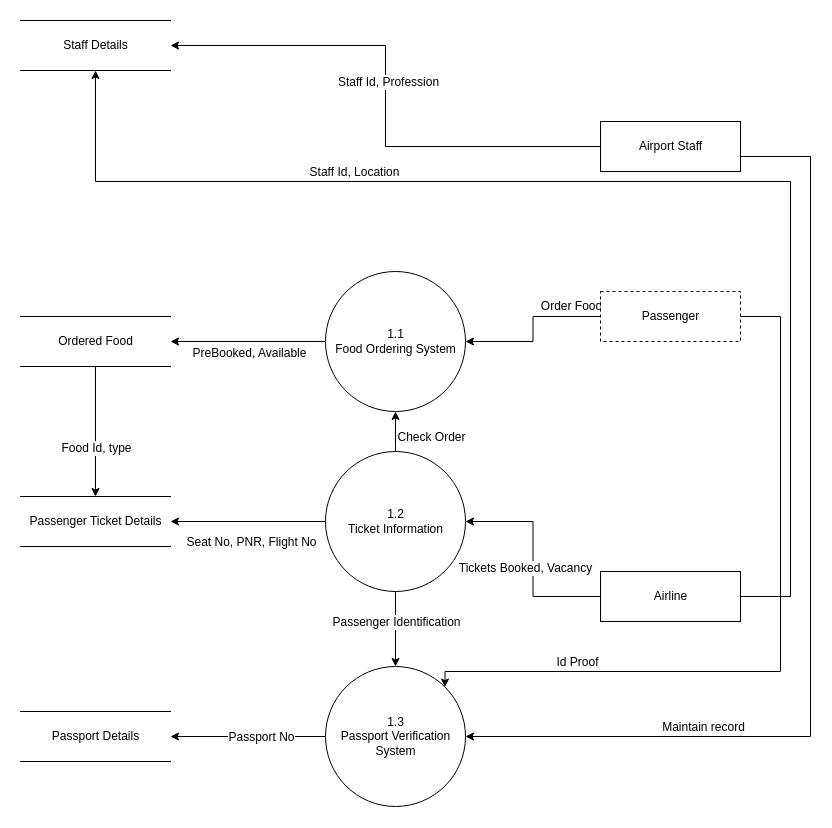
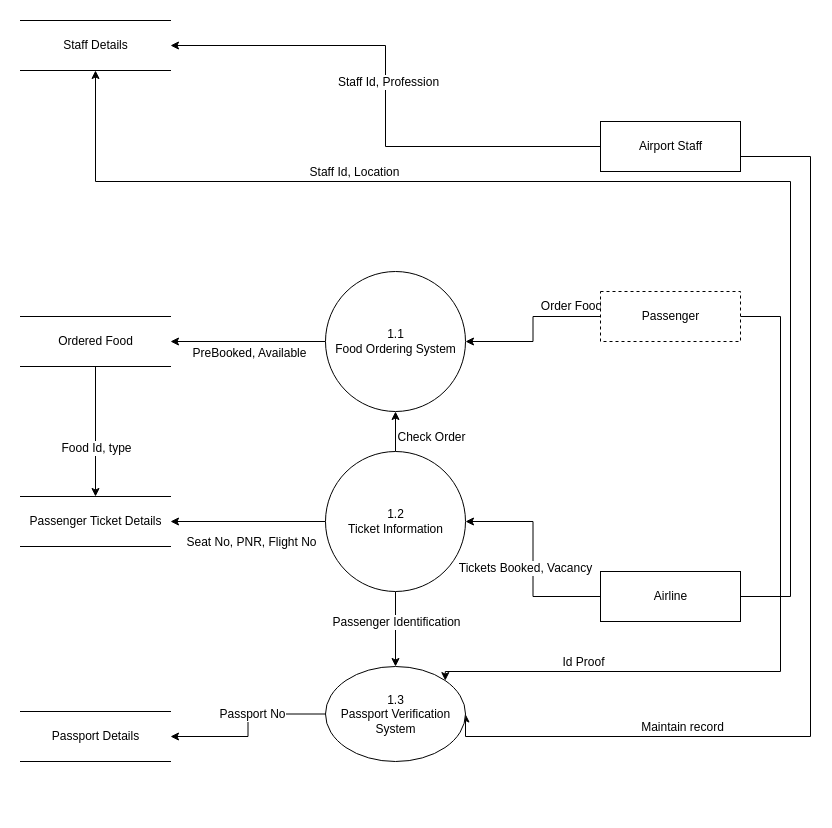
(396, 737) -> (396, 714)
